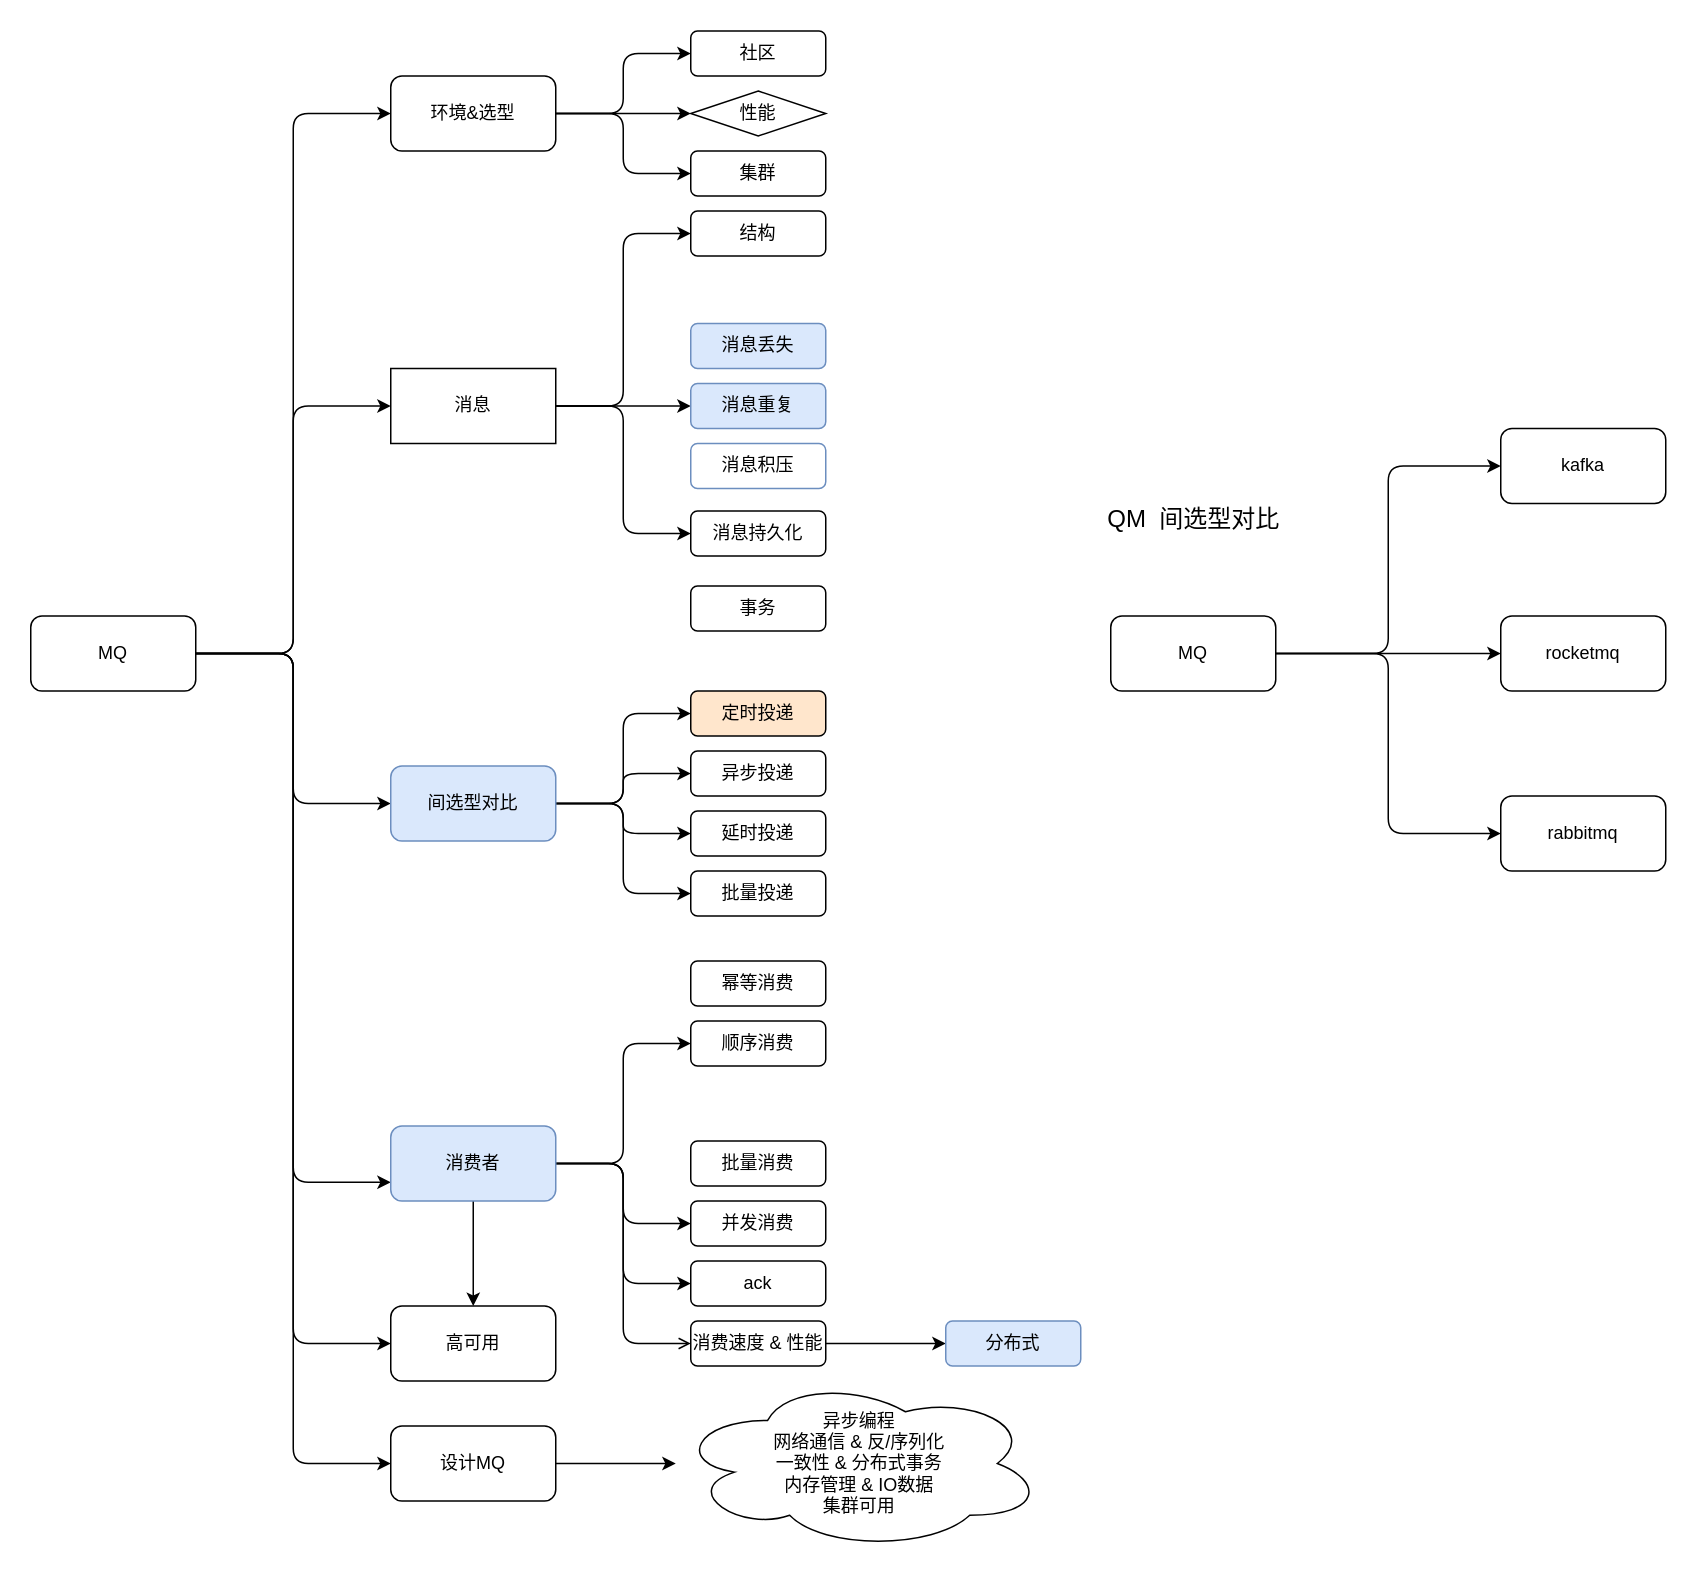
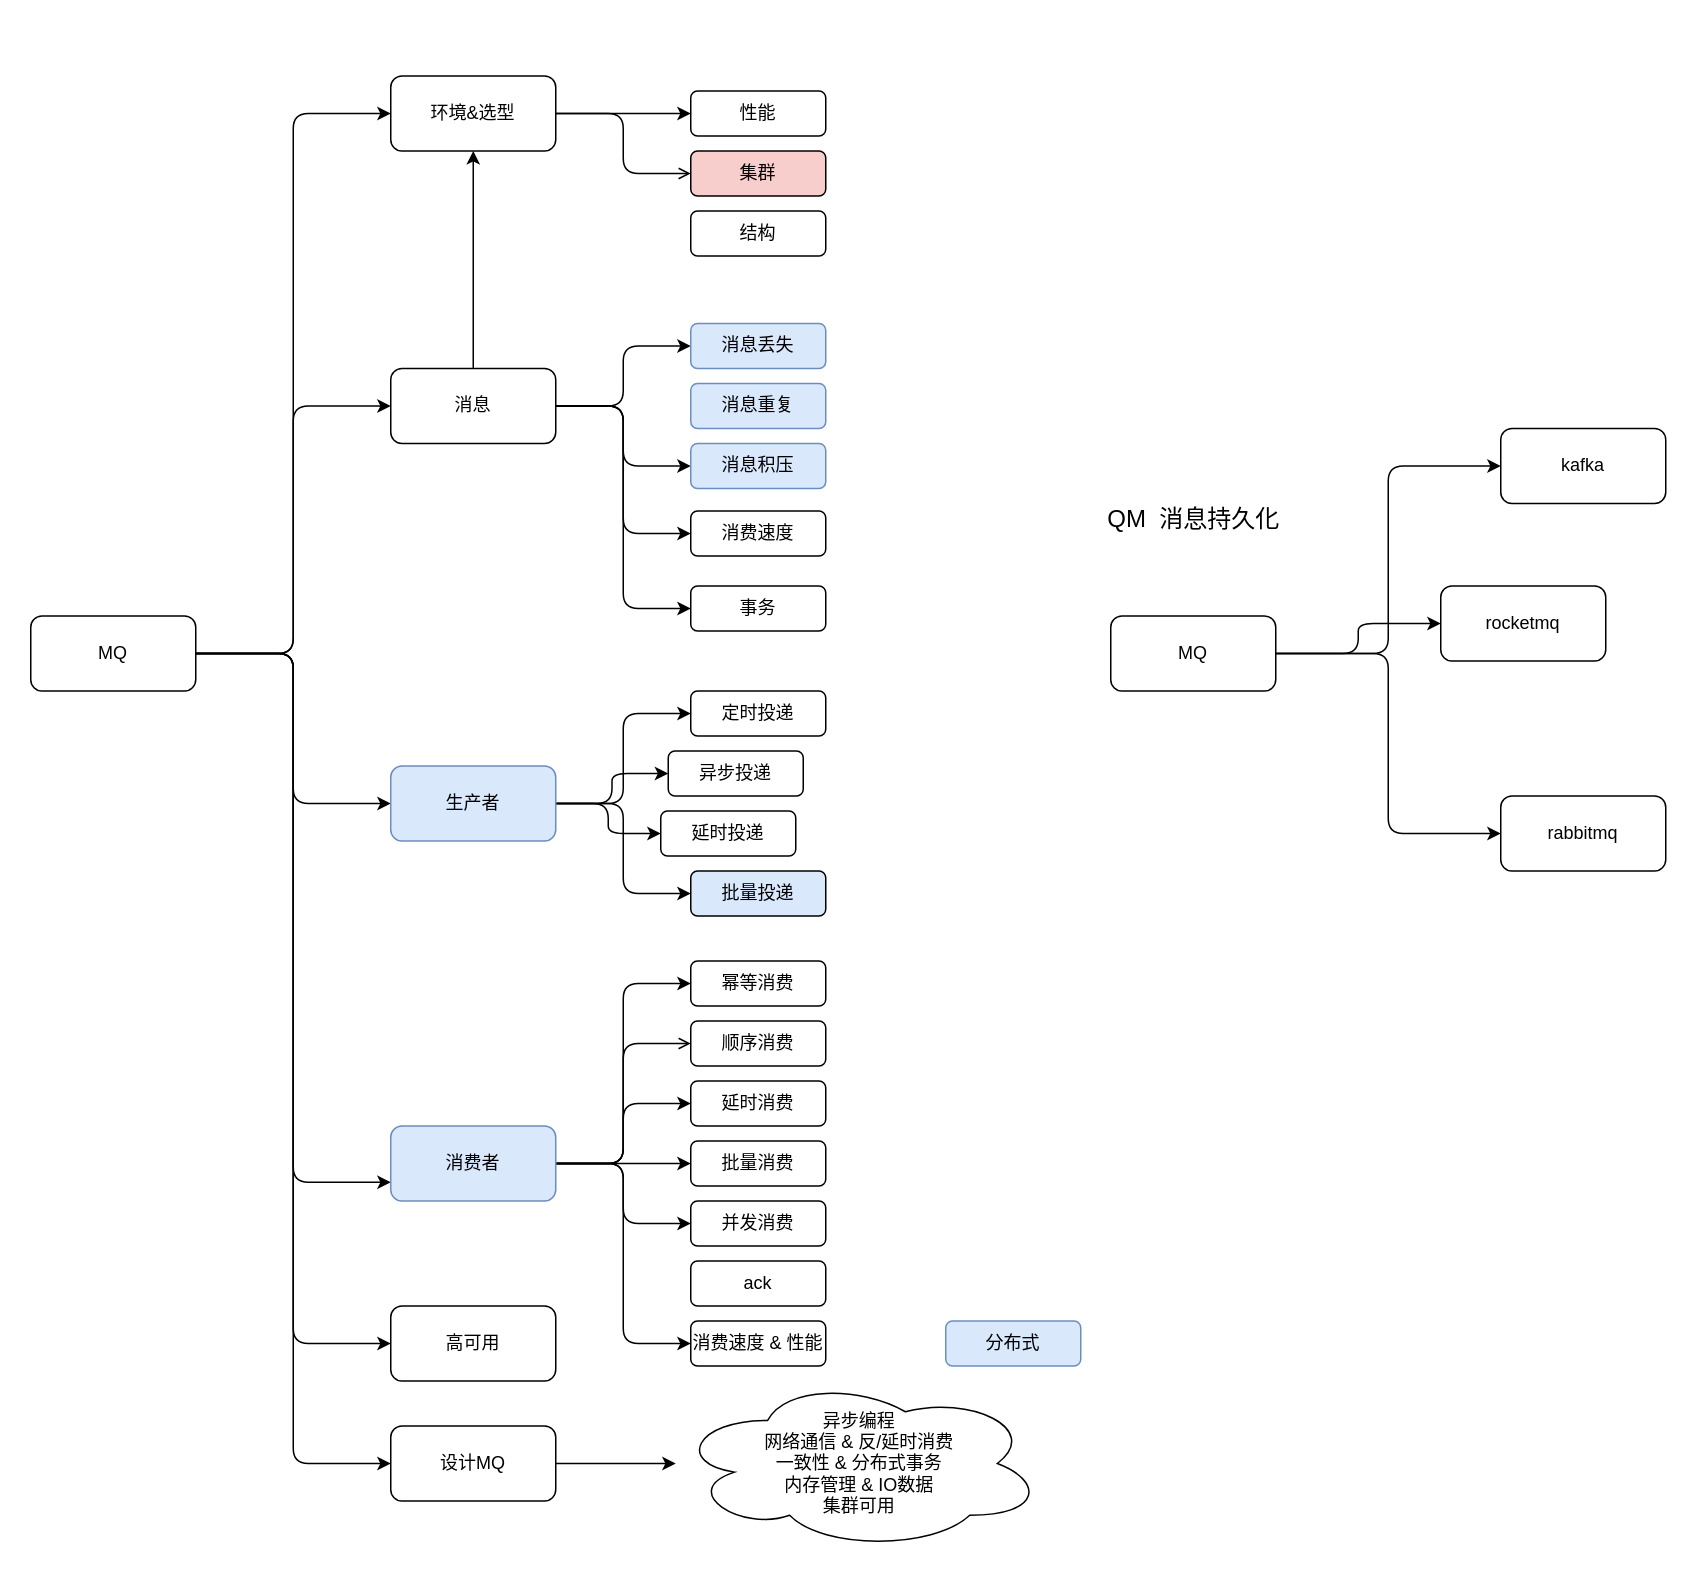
(758, 53) -> none
(626, 58) -> none
(758, 113) -> (758, 113)
(679, 173) -> (681, 173)
(758, 173) -> (758, 173)
(623, 268) -> none
none -> (653, 346)
(473, 406) -> (473, 406)
(649, 406) -> (473, 265)
none -> (654, 466)
(758, 466) -> (758, 466)
(1194, 518) -> (1194, 518)
(758, 533) -> (758, 533)
none -> (623, 591)
(1583, 653) -> (1523, 623)
(758, 713) -> (758, 713)
(758, 773) -> (736, 773)
(473, 803) -> (473, 803)
(758, 833) -> (728, 833)
(758, 893) -> (758, 893)
(679, 1043) -> (681, 1043)
none -> (653, 1103)
none -> (758, 1103)
none -> (649, 1163)
(473, 1248) -> (625, 991)
(654, 1283) -> none
(681, 1343) -> (679, 1343)
(881, 1343) -> none
(860, 1463) -> (860, 1463)
